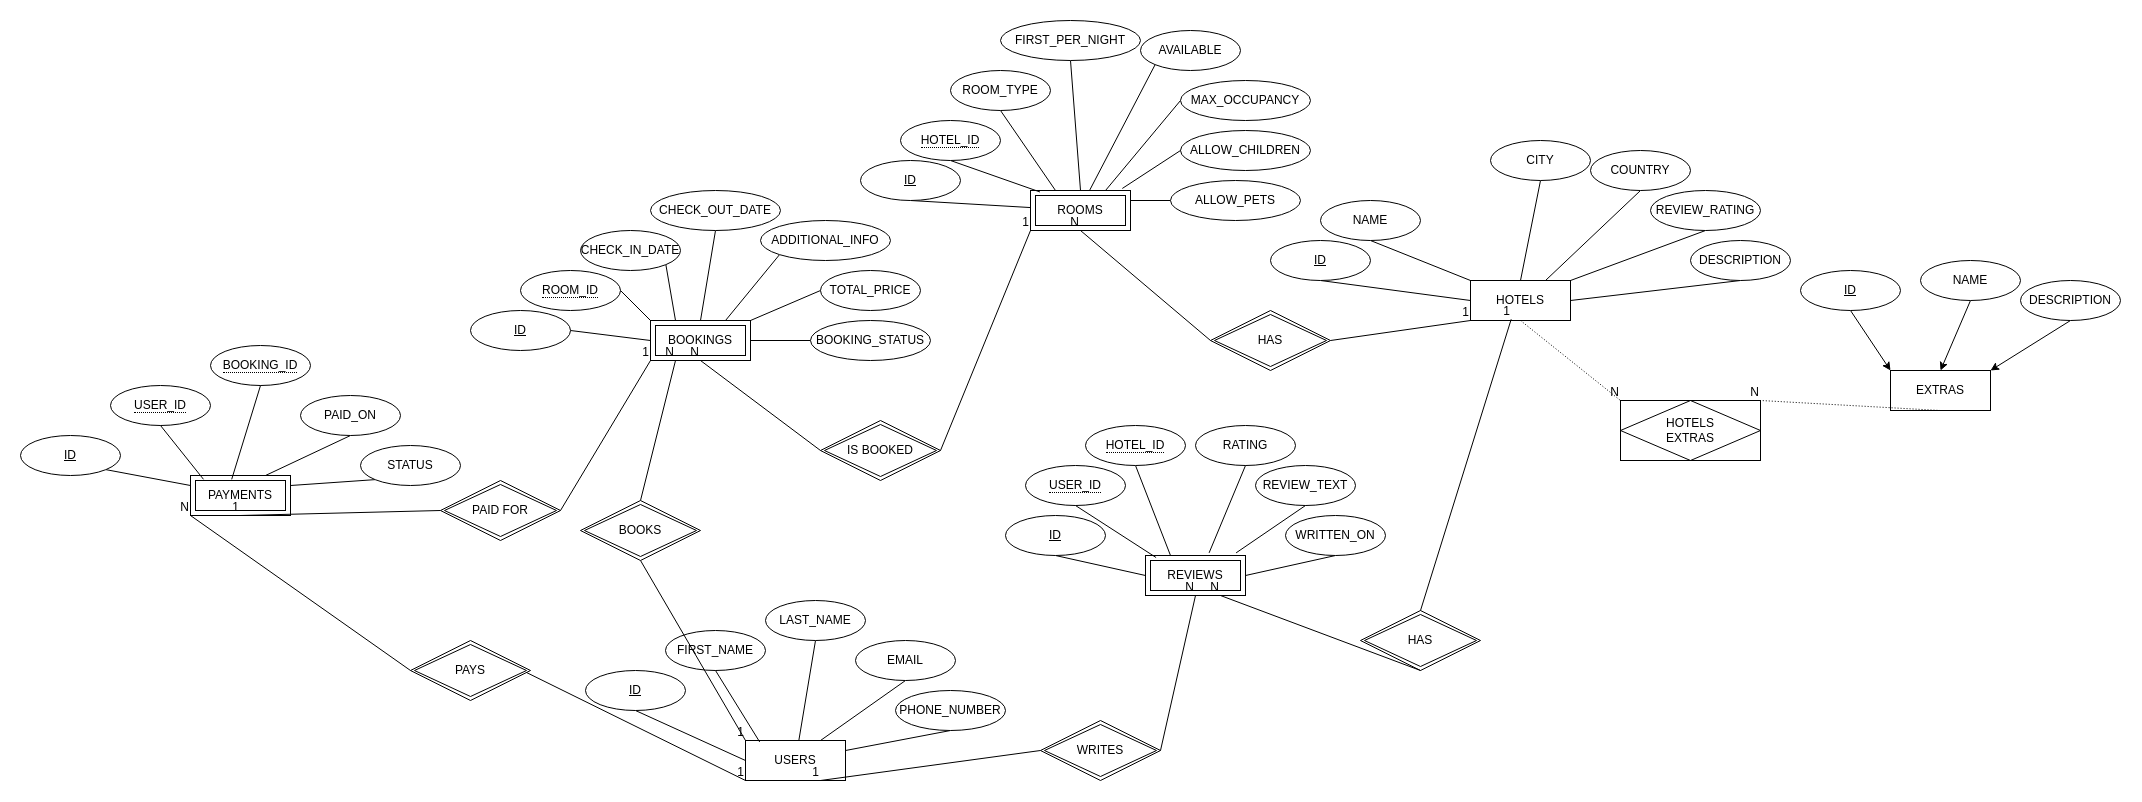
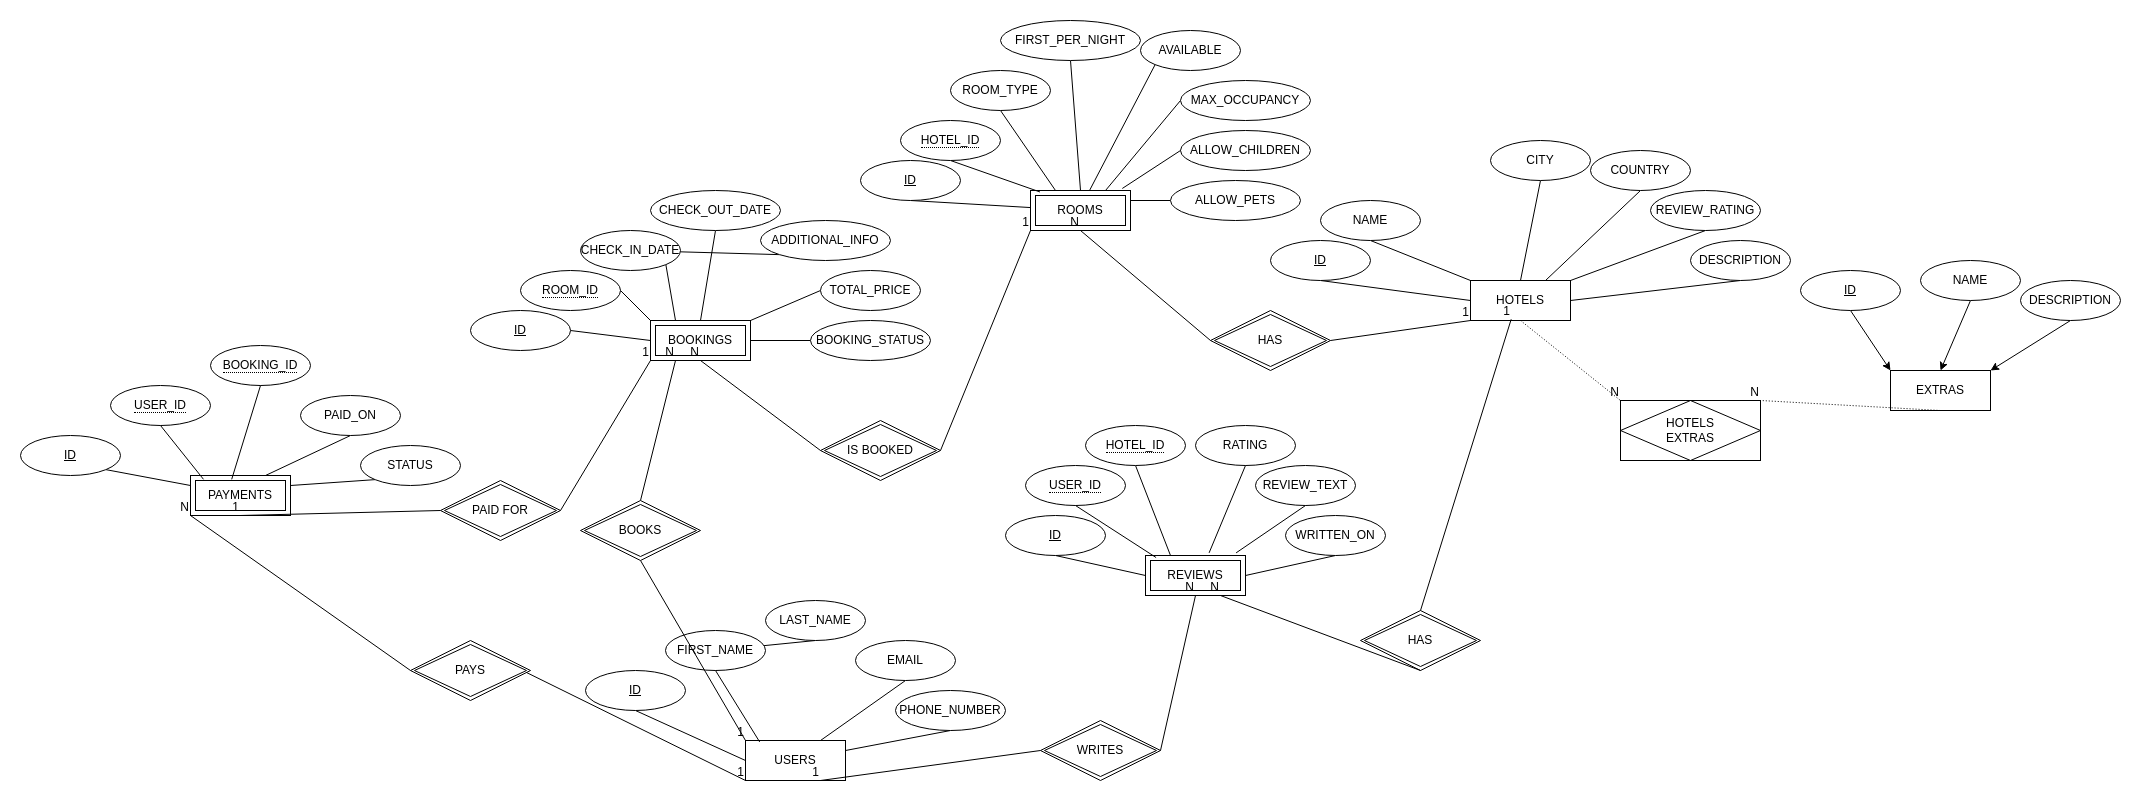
(753, 287) -> (730, 253)
(807, 690) -> (790, 643)
